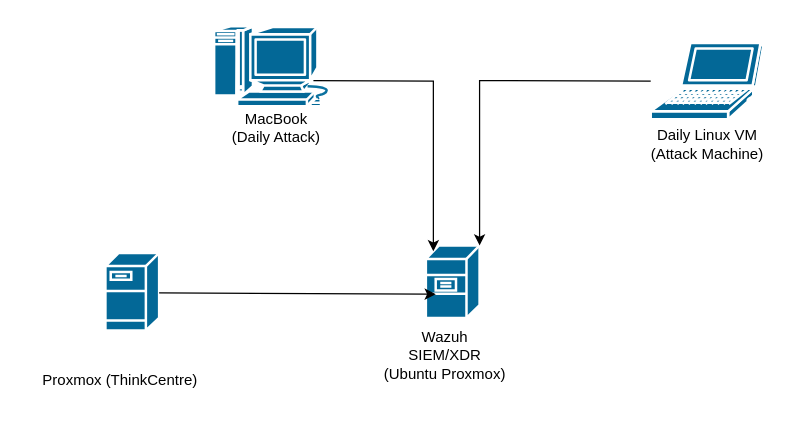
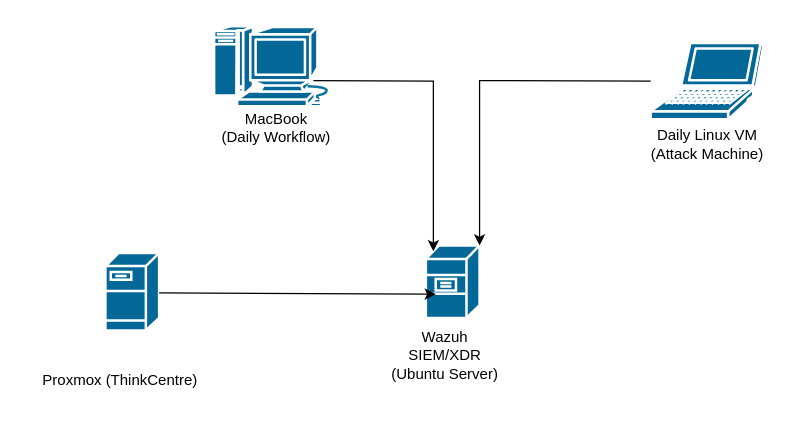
(276, 128) -> (276, 128)
(445, 356) -> (445, 356)
